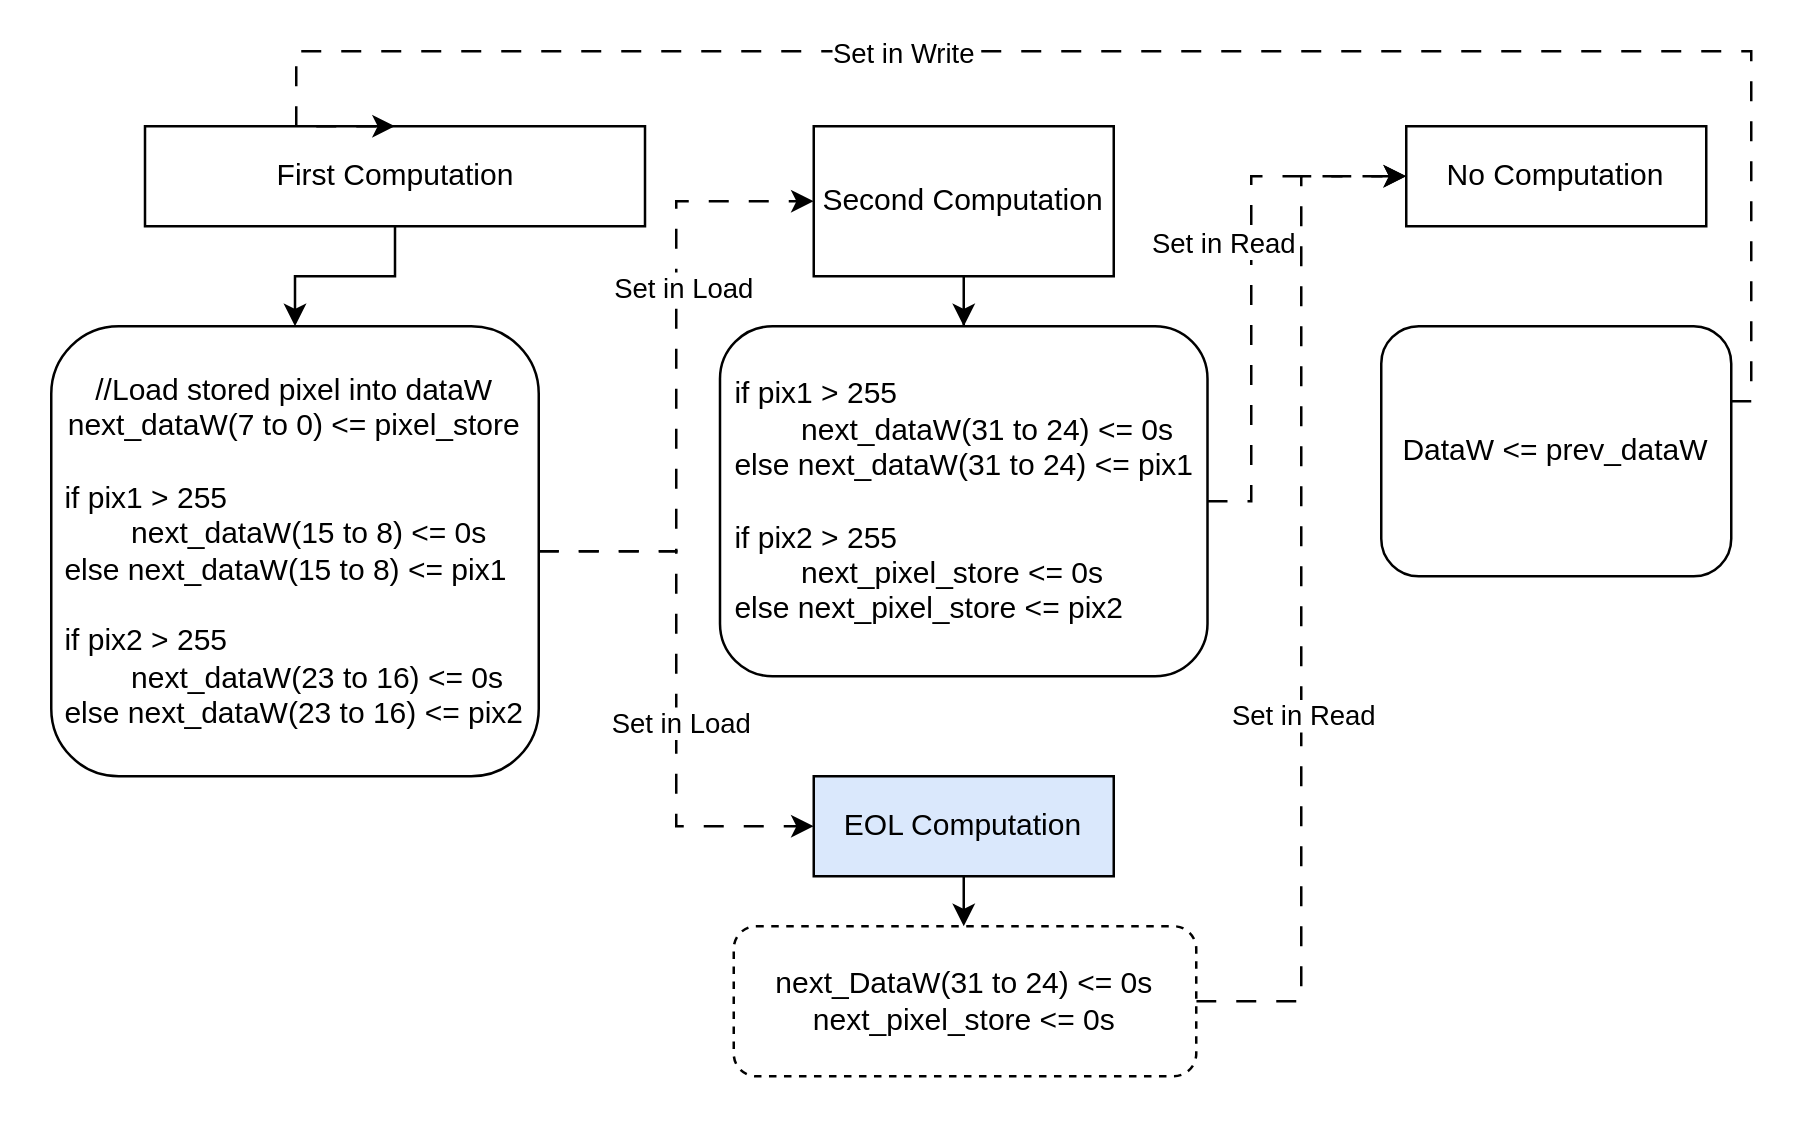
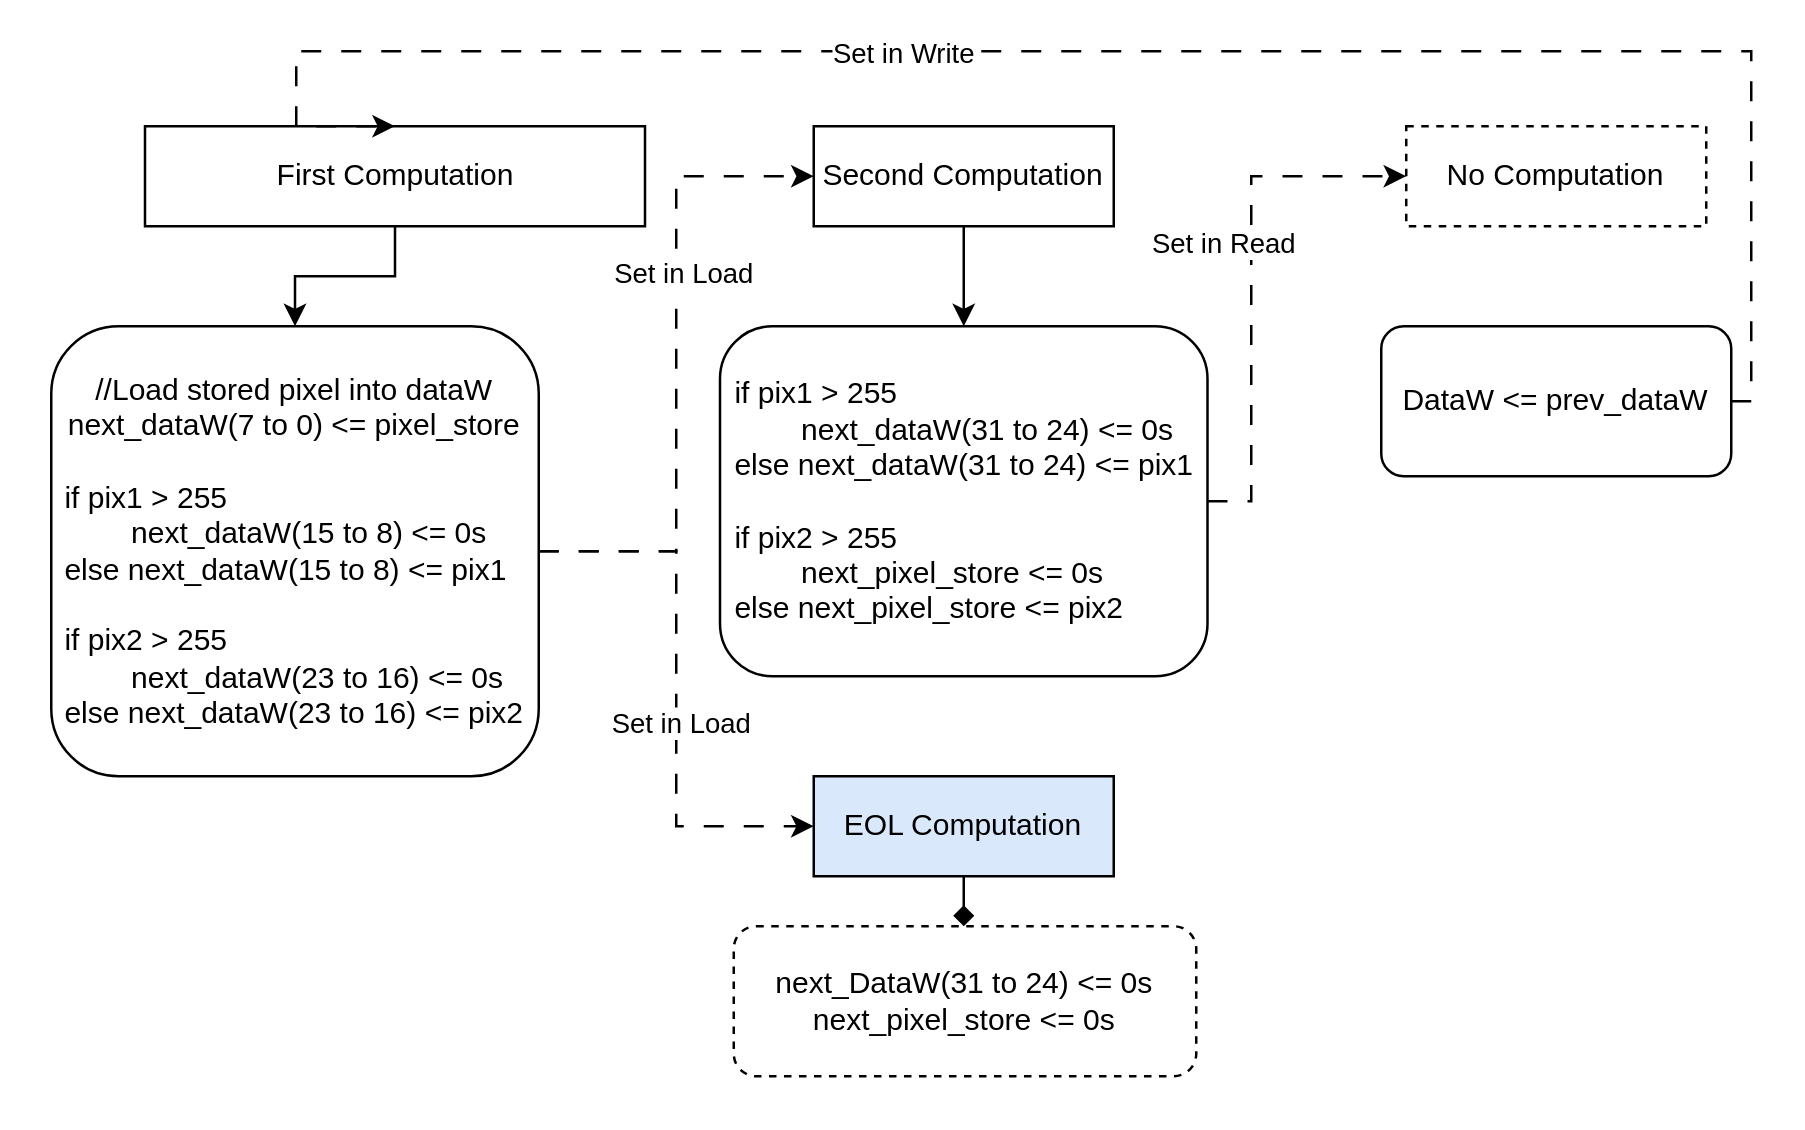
(1556, 176) -> (1556, 176)
(964, 201) -> (964, 176)
(1556, 451) -> (1556, 401)
(1301, 726) -> none
(964, 907) -> (964, 906)
